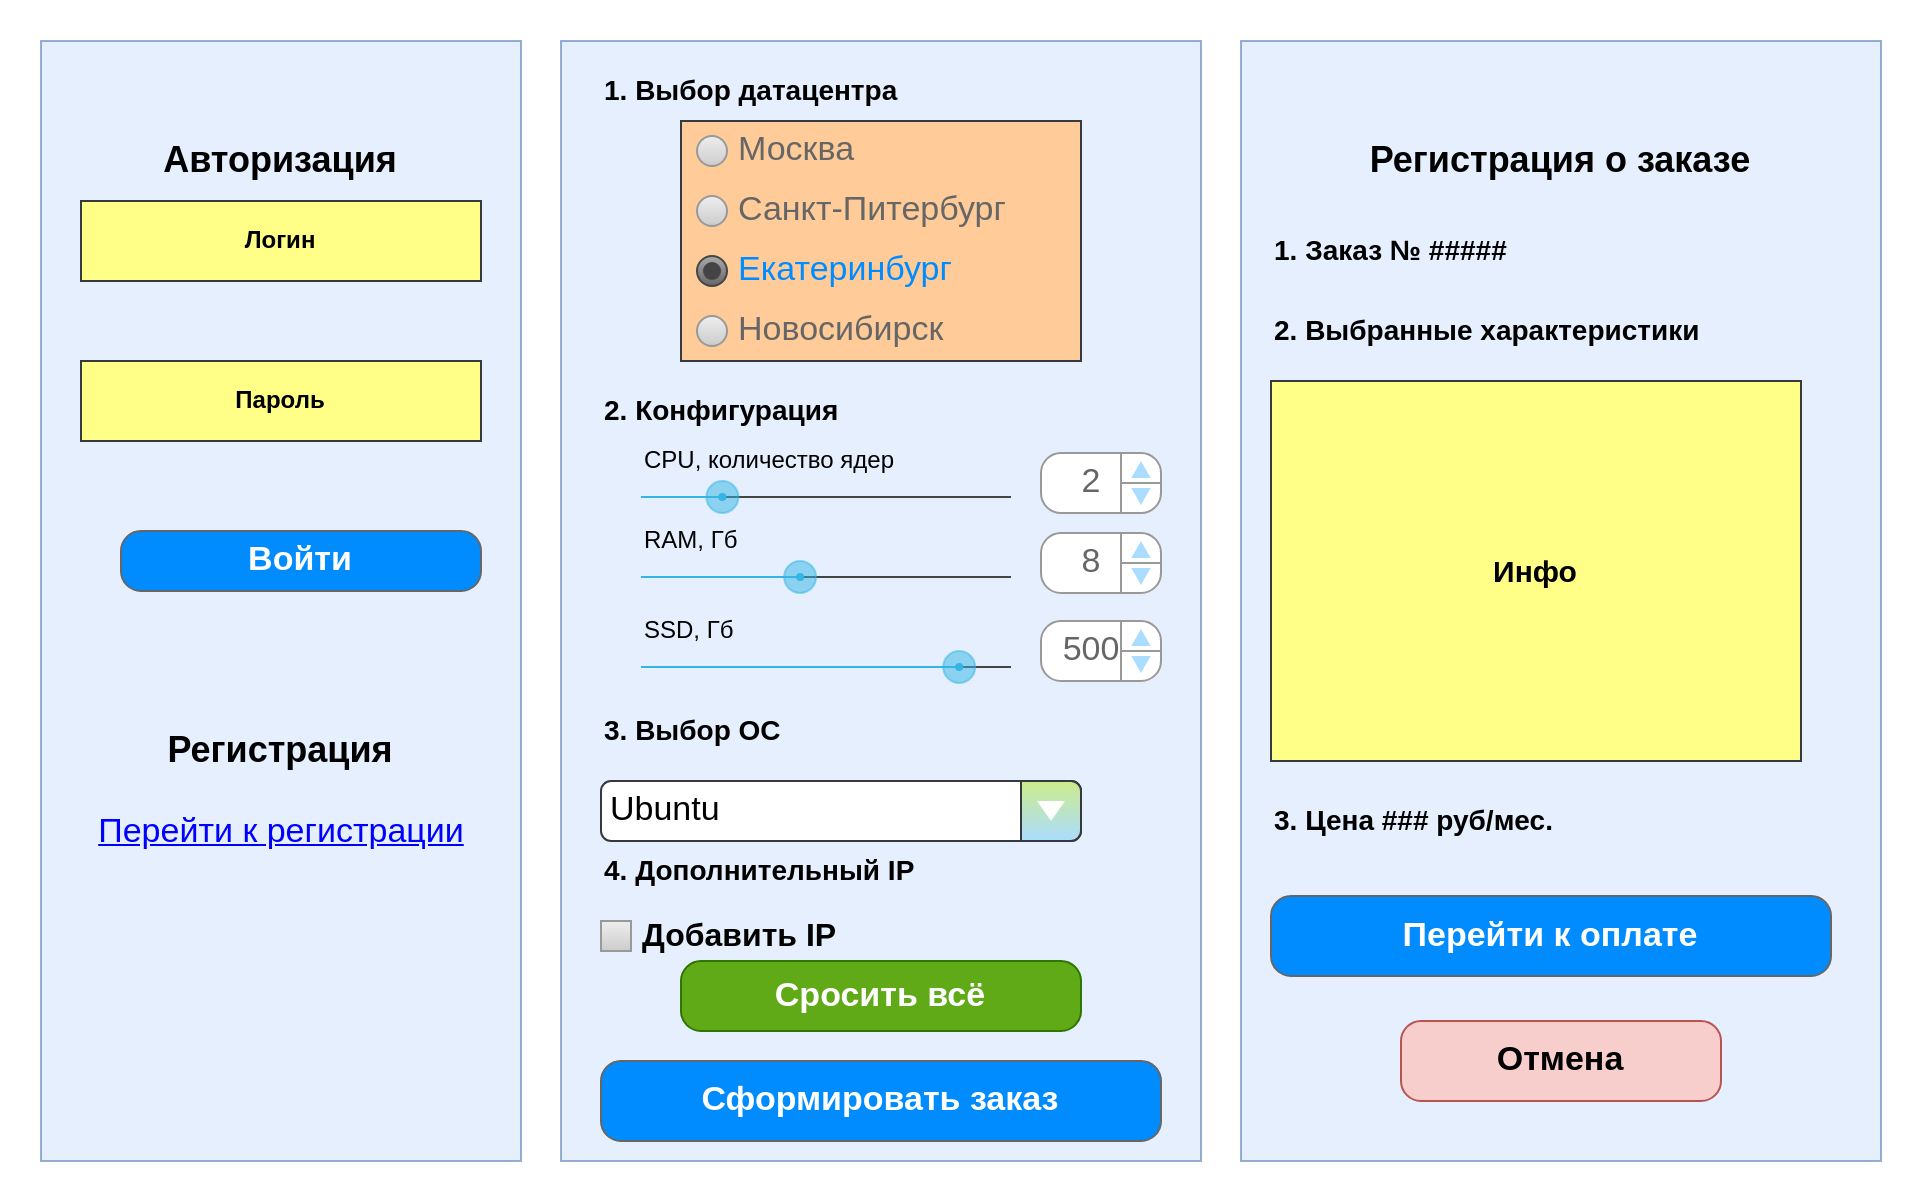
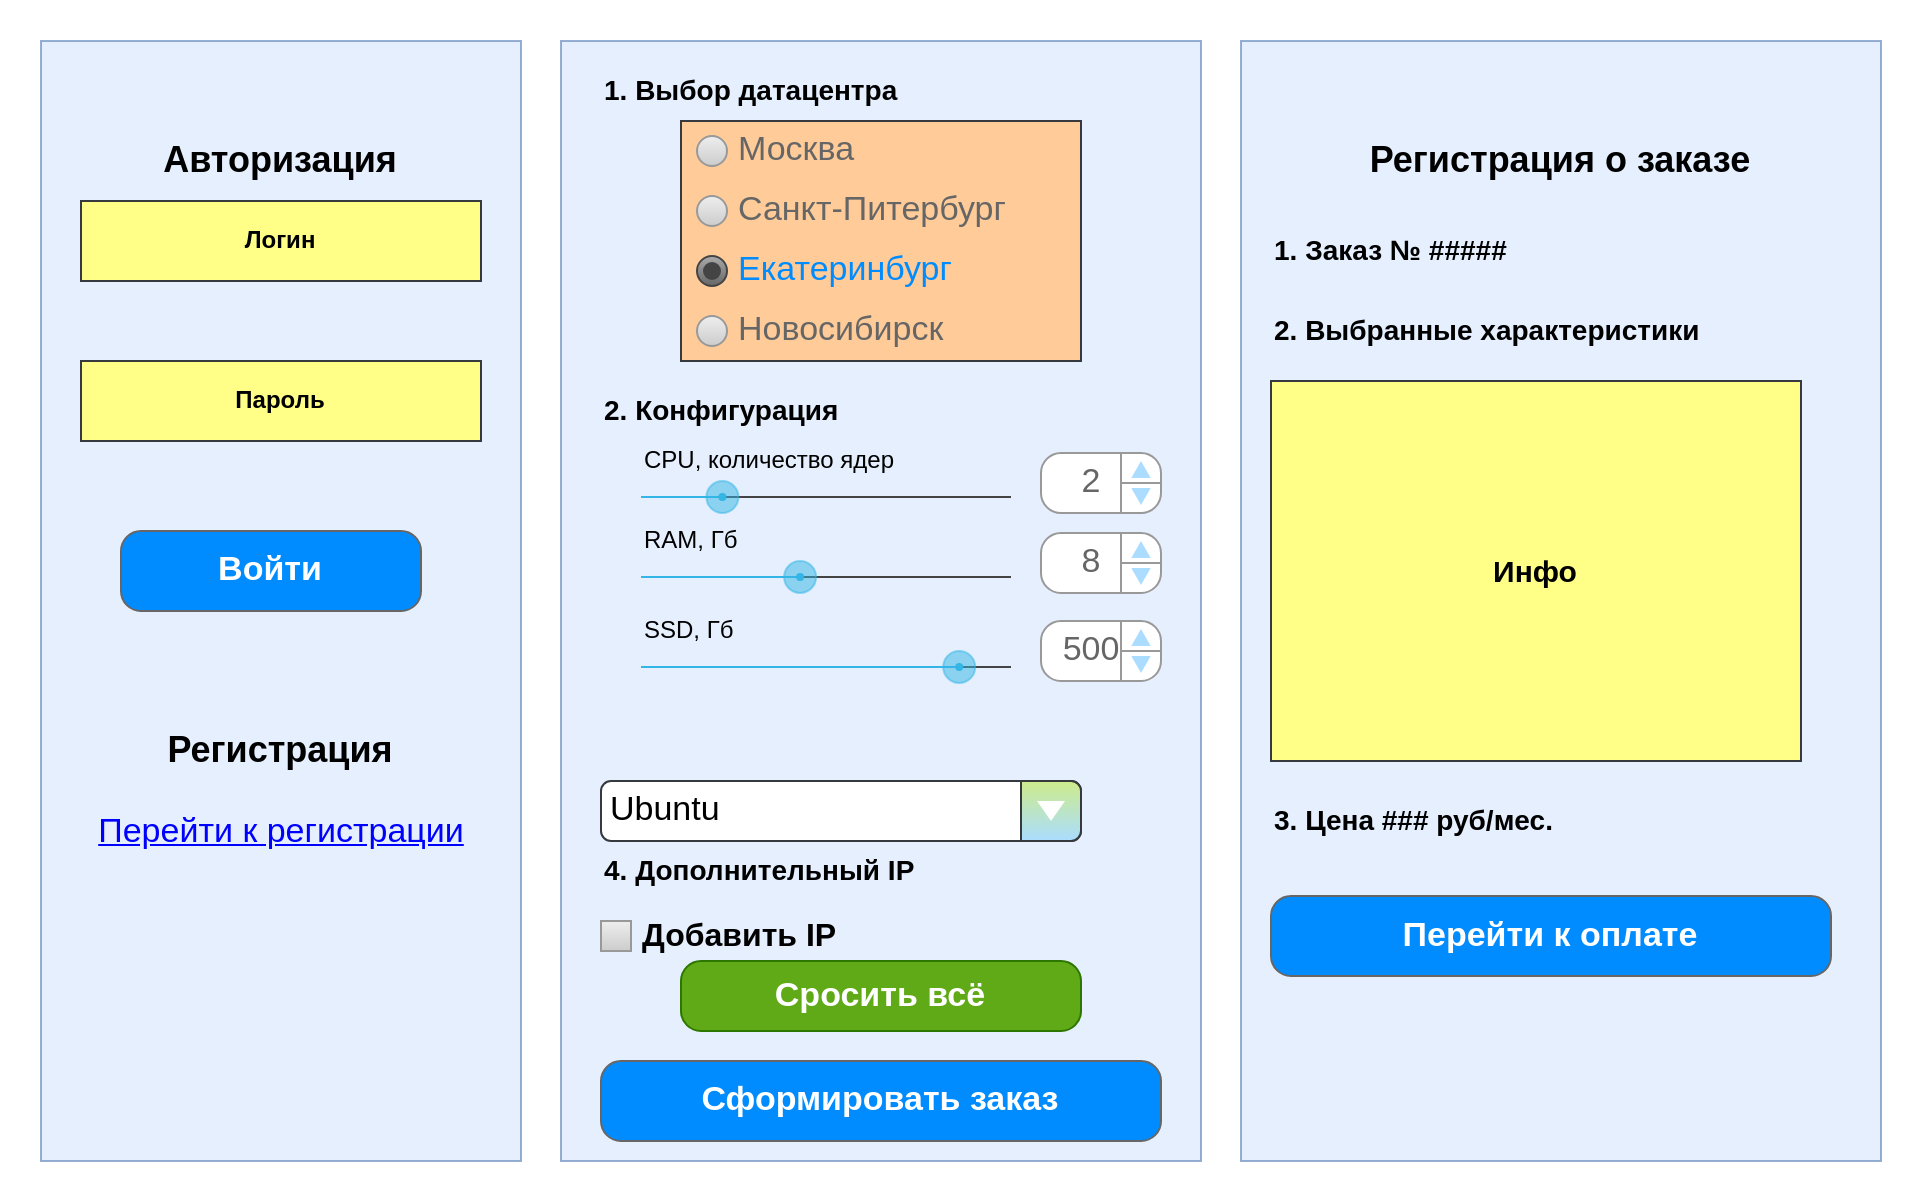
(301, 561) -> (271, 571)
(861, 731) -> none
(1561, 1061) -> none
